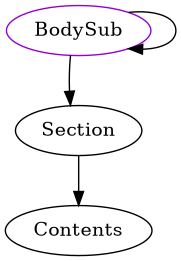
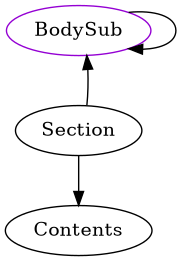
(69, 73) -> (88, 87)
